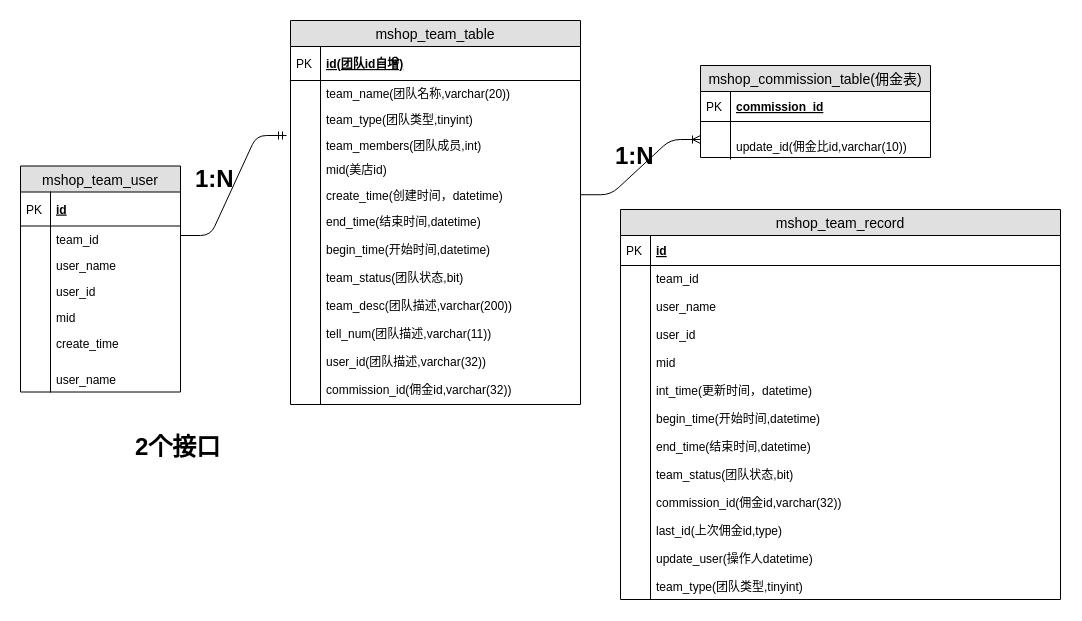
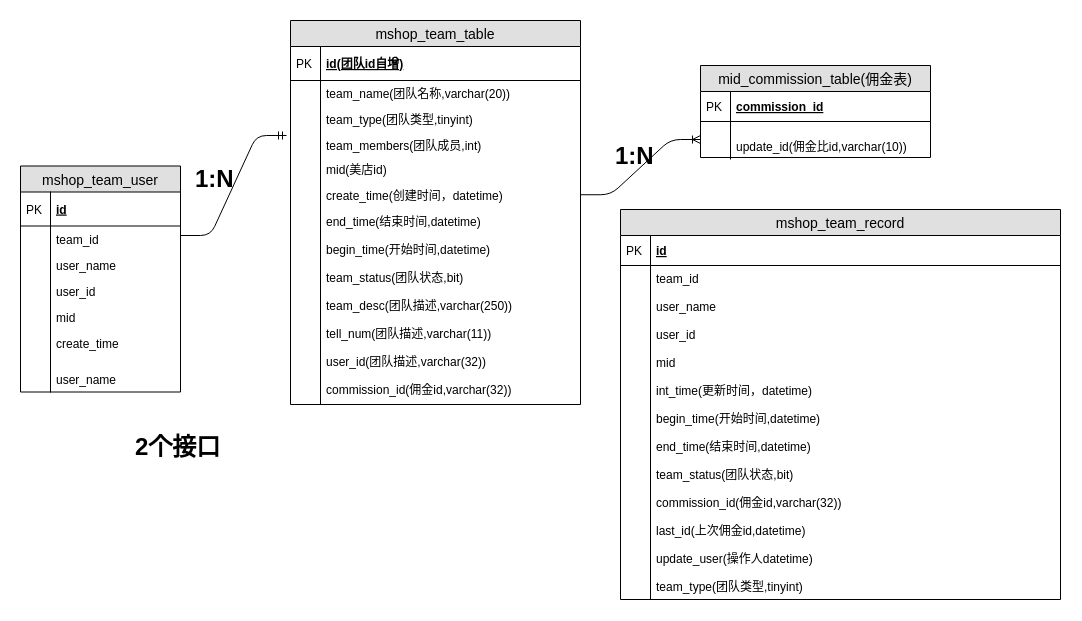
(815, 79) -> (815, 79)
(429, 306) -> (429, 306)
(728, 531) -> (739, 531)
